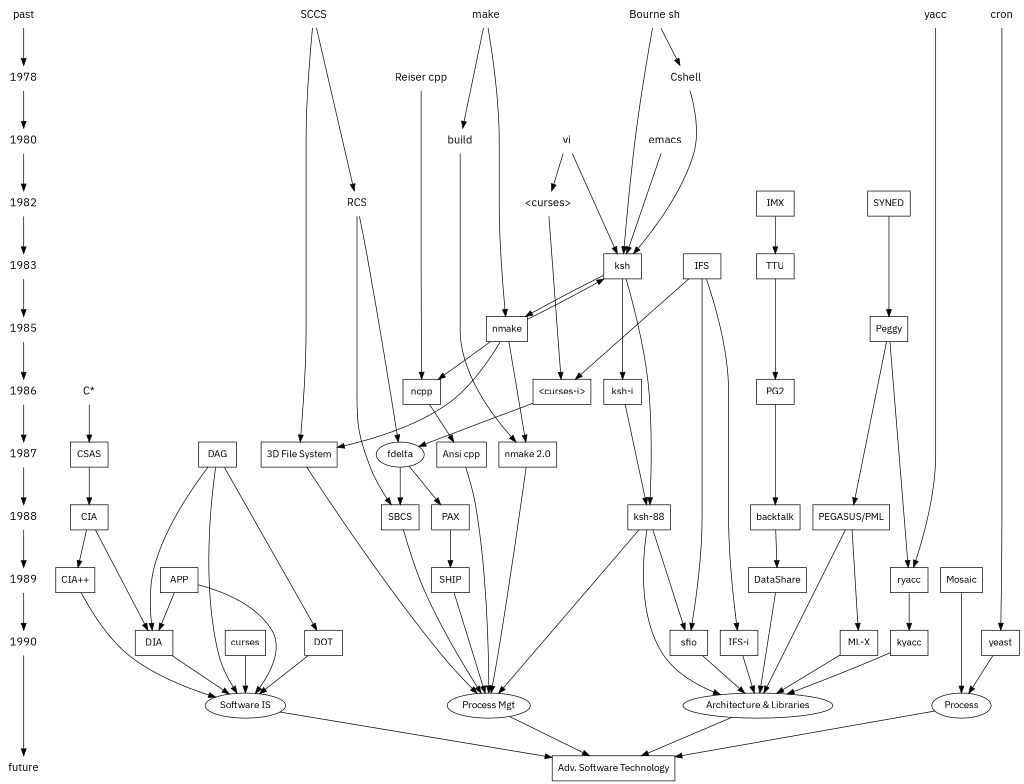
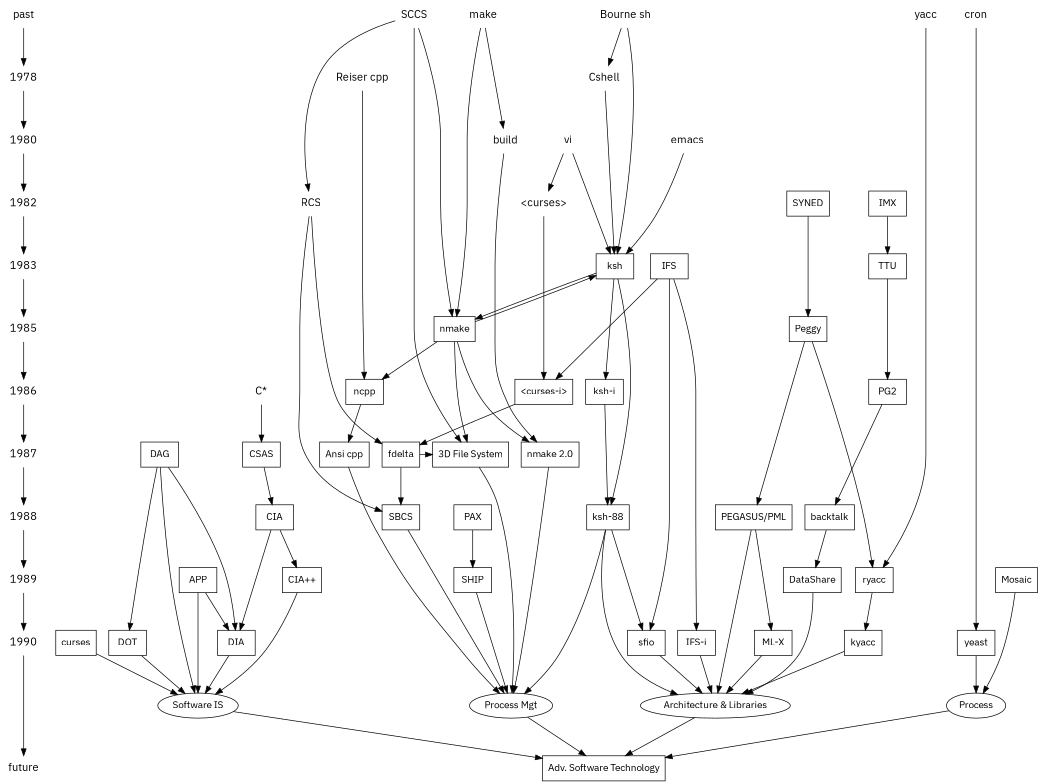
none -> (441, 168)
(400, 455) -> (401, 455)
(423, 483) -> (423, 455)
